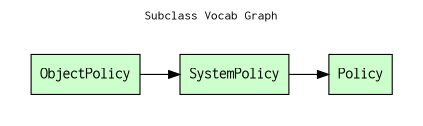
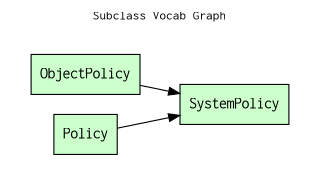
(303, 74) -> (143, 123)
